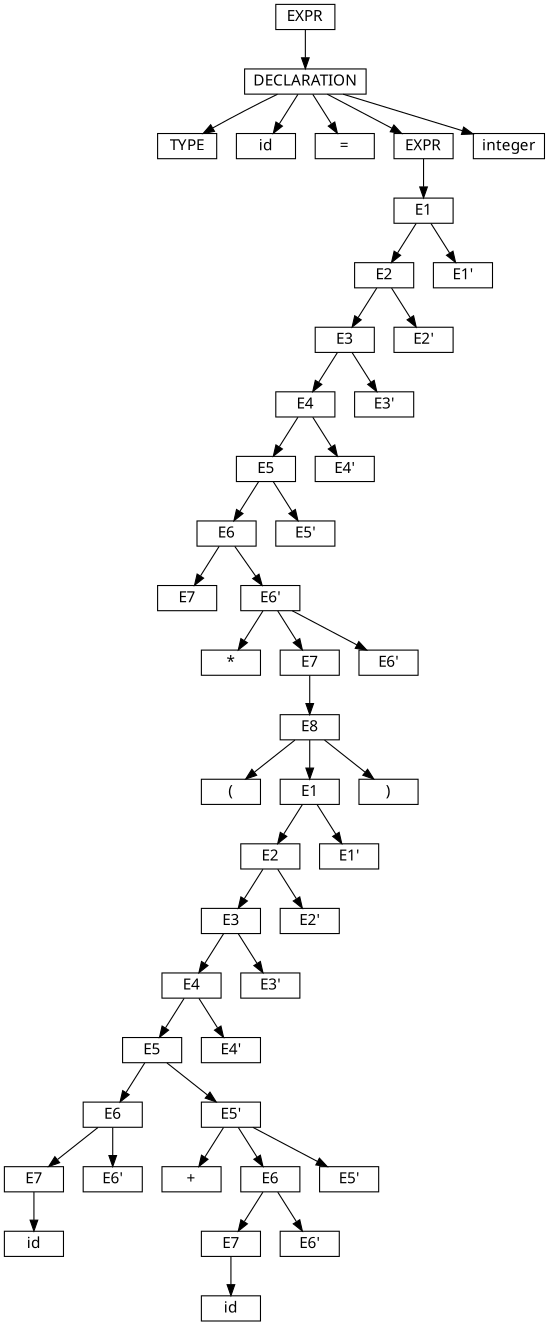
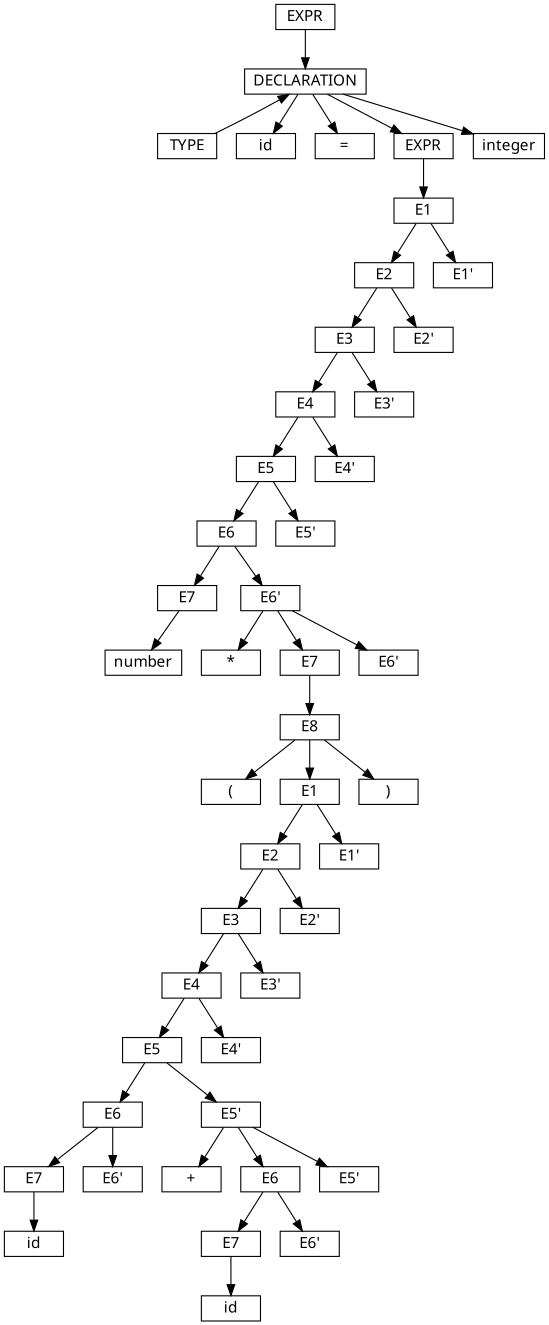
(245, 111) -> (247, 117)
none -> (143, 663)
